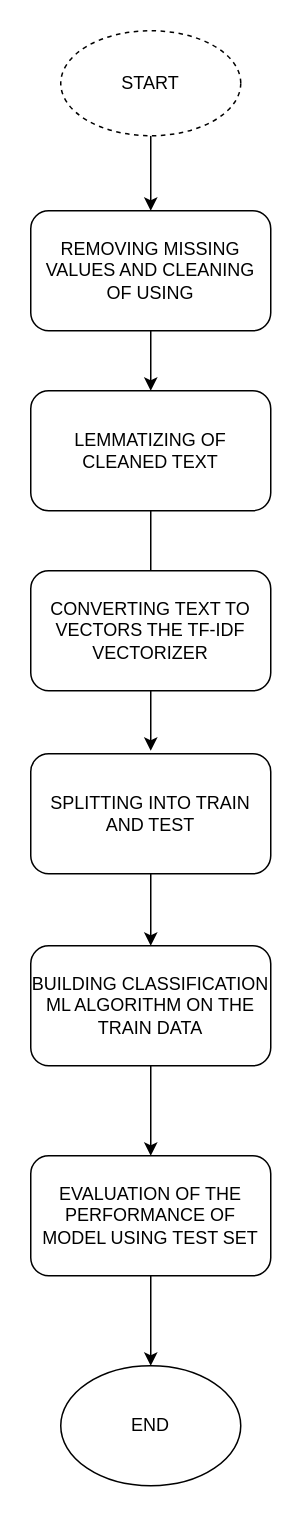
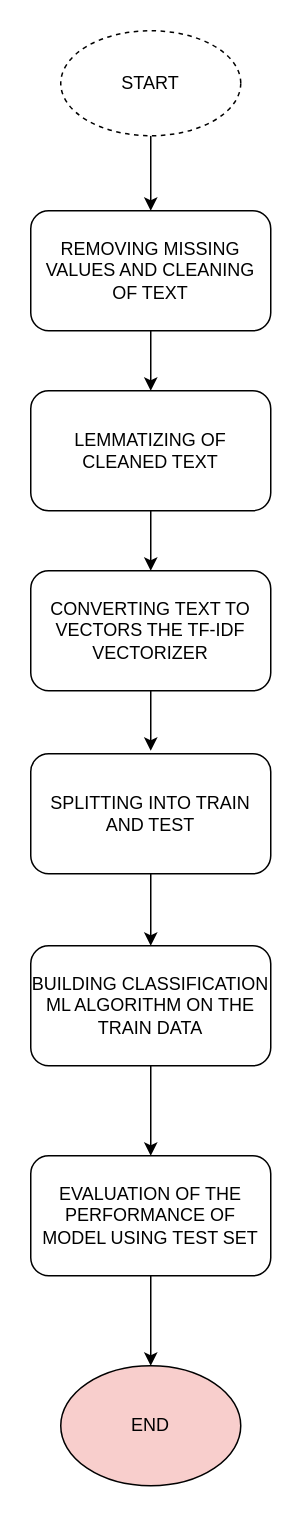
(151, 271) -> (151, 271)
(151, 563) -> (151, 559)
(151, 1426) -> (151, 1426)
